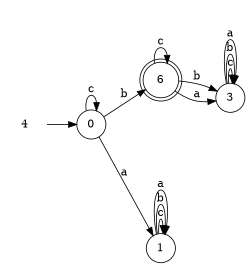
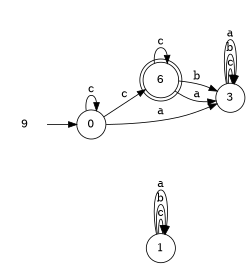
(124, 94) -> (124, 94)
(25, 124) -> (25, 124)
(124, 183) -> (159, 121)
